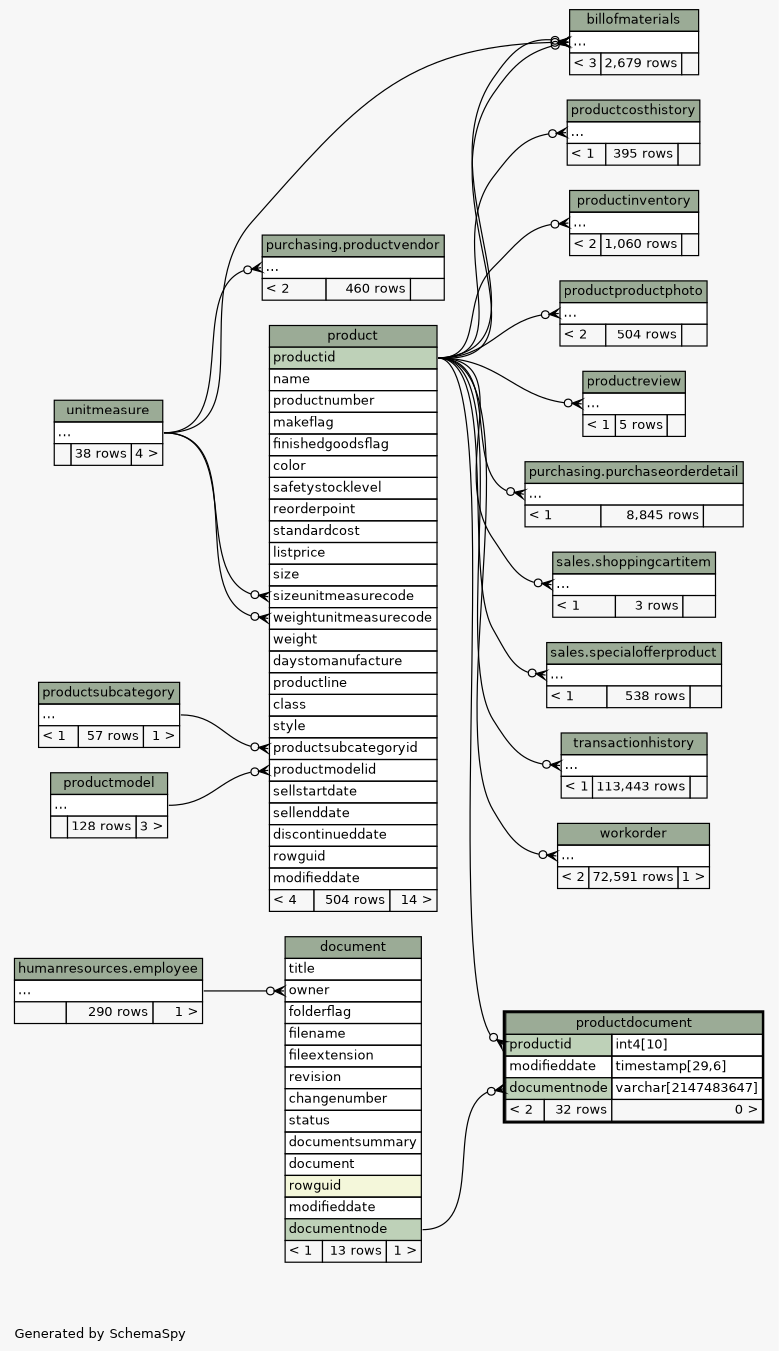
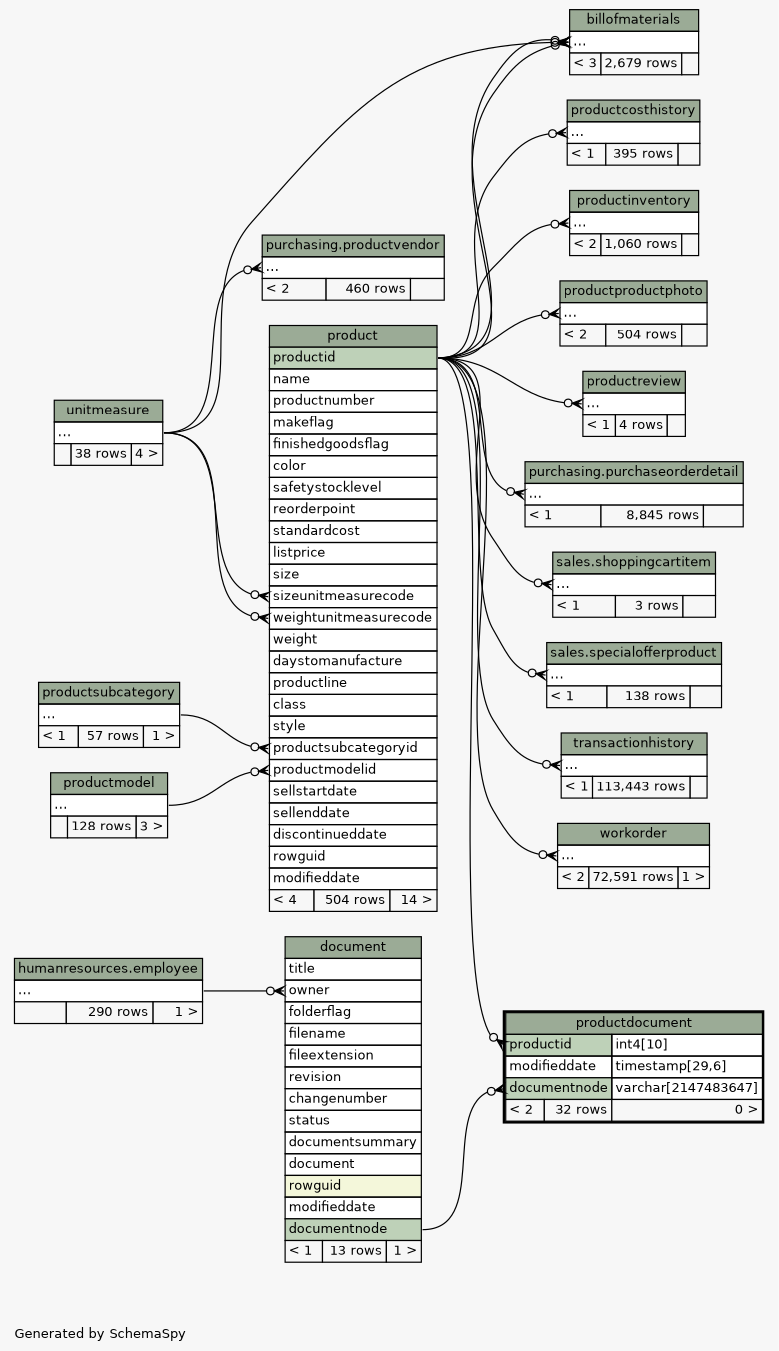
(641, 425) -> (641, 425)
(656, 696) -> (656, 696)
